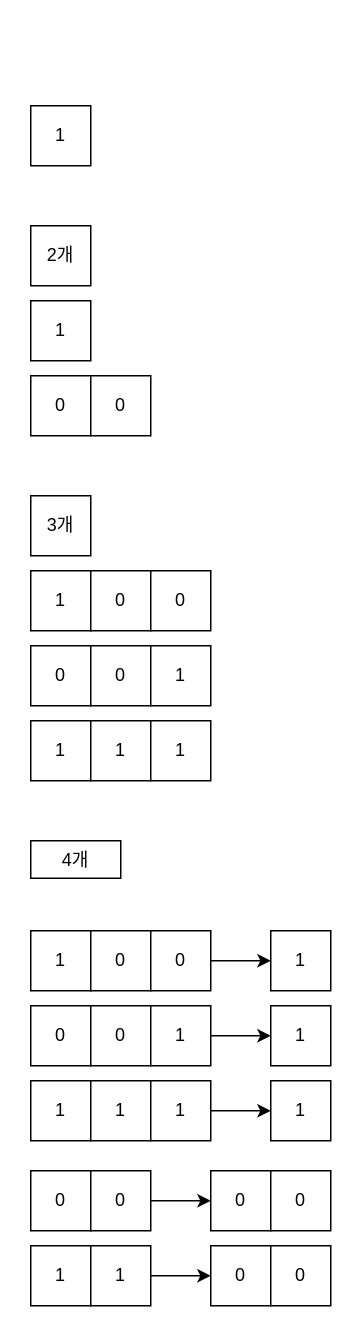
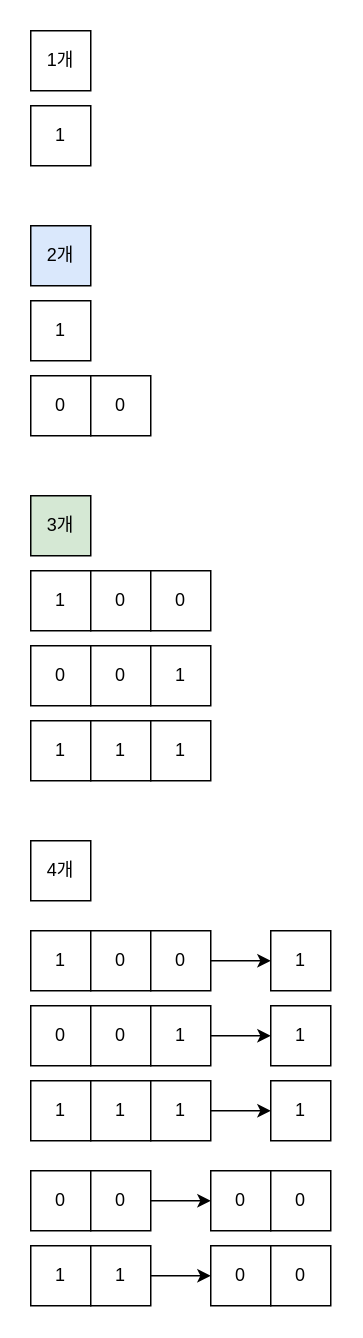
none -> (61, 61)
(61, 256) -> (61, 256)
(61, 526) -> (61, 526)
(76, 860) -> (61, 871)
